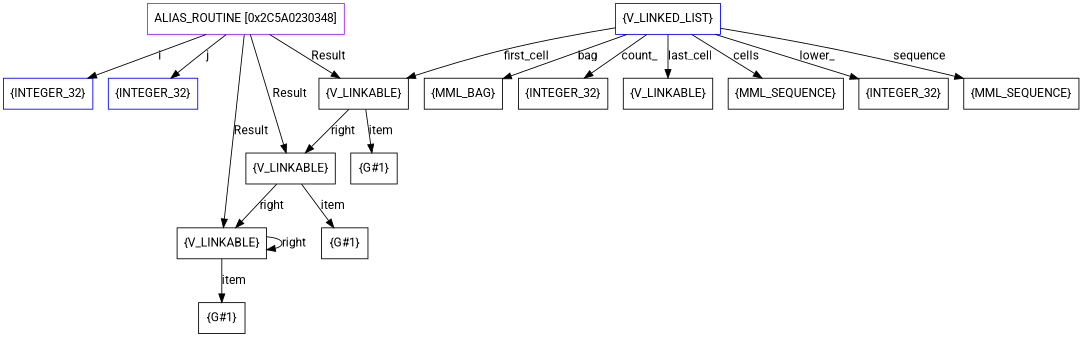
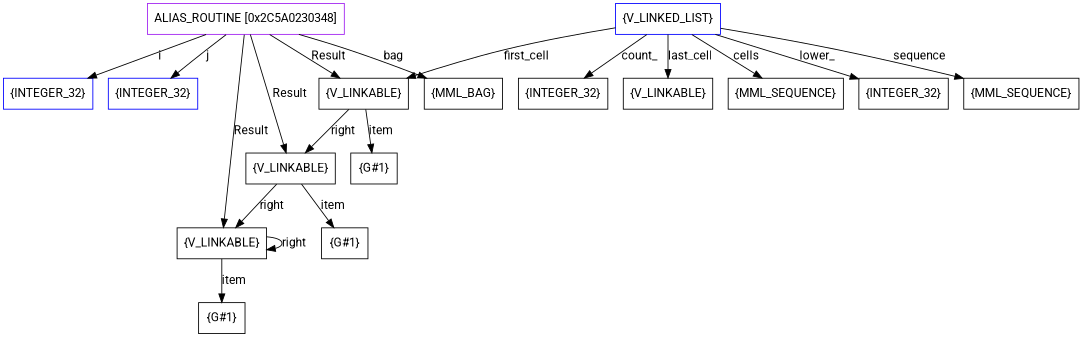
(569, 55) -> (359, 53)
